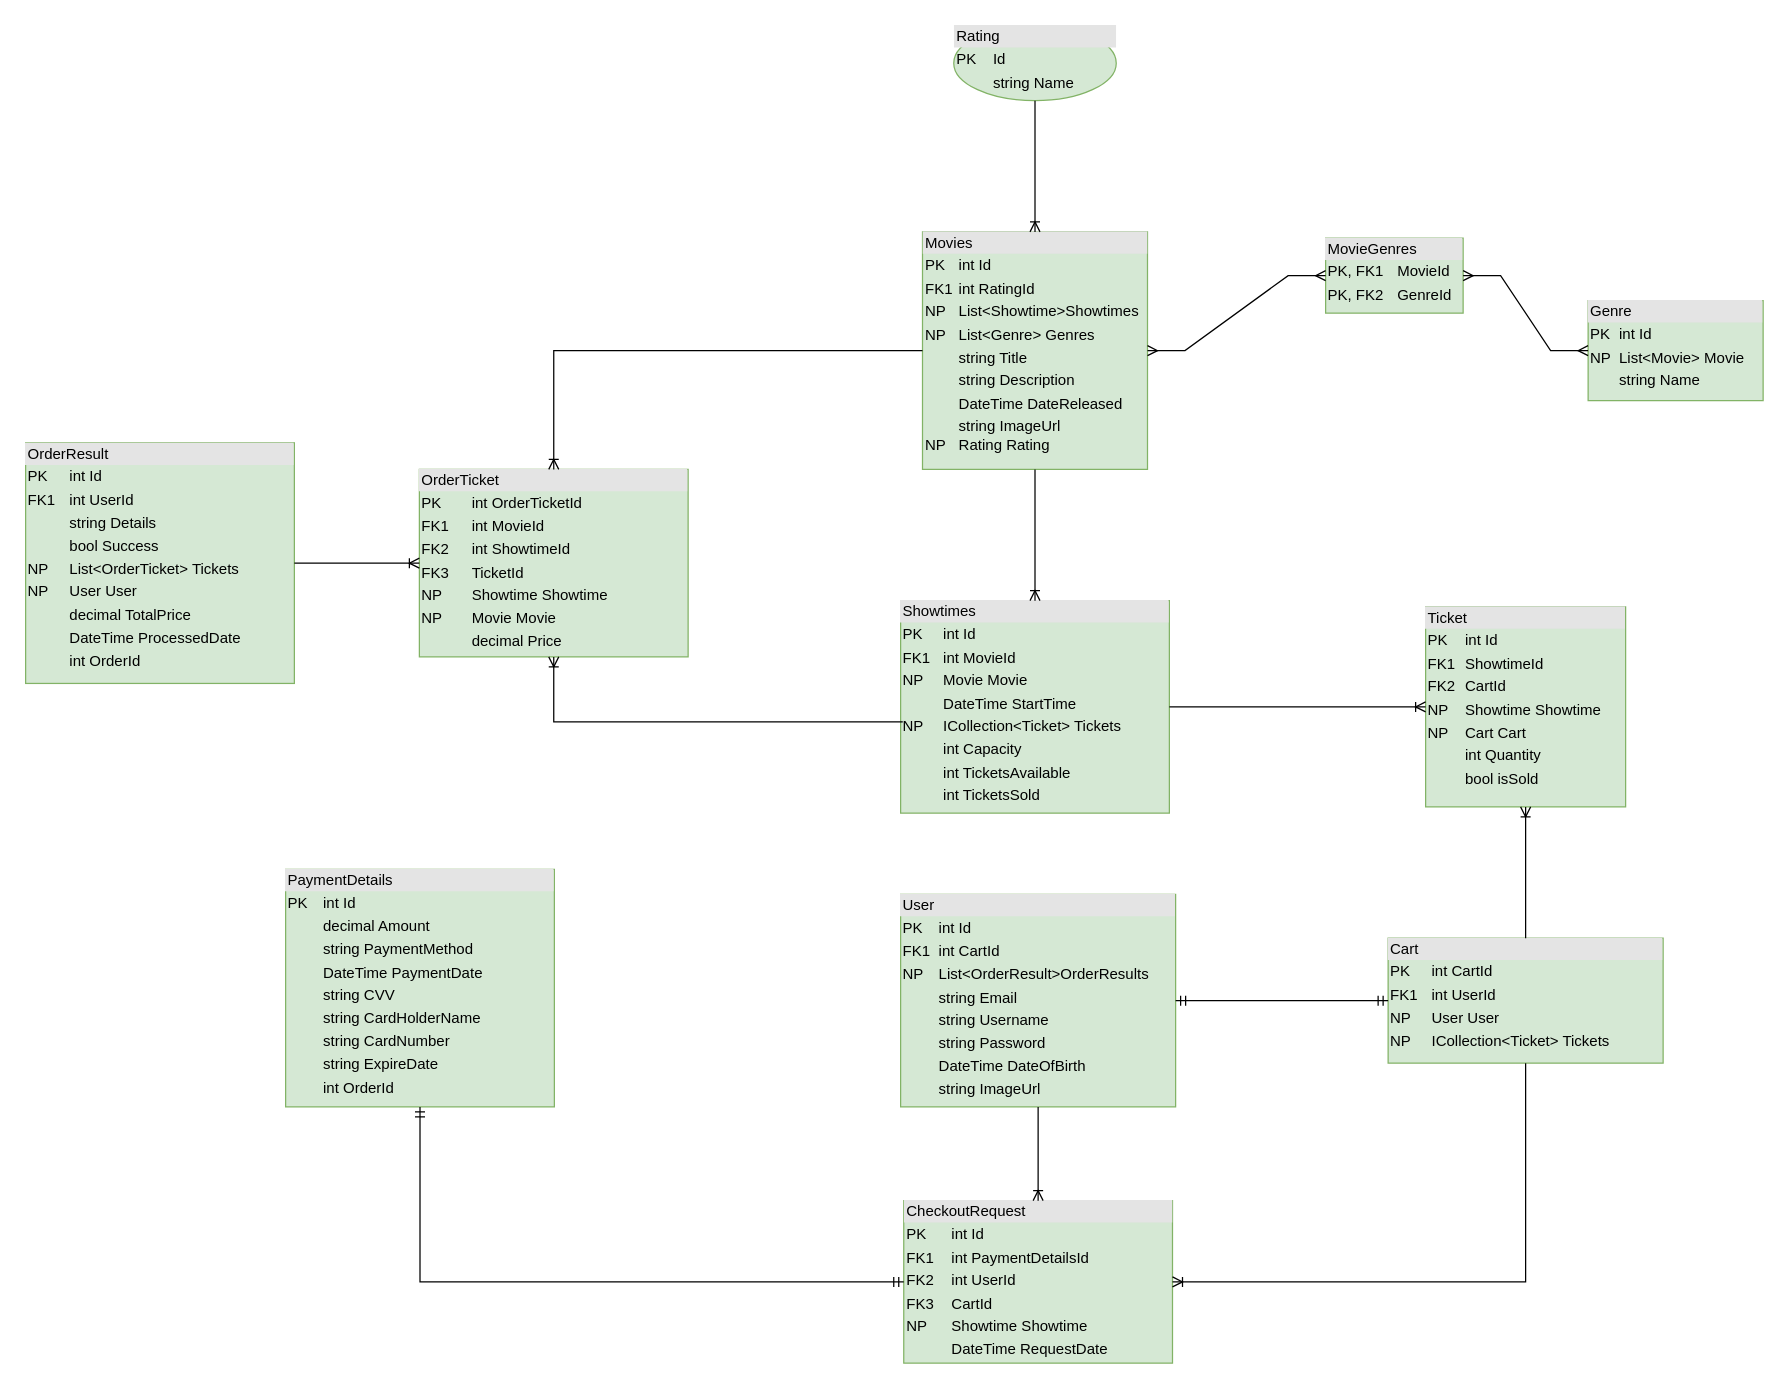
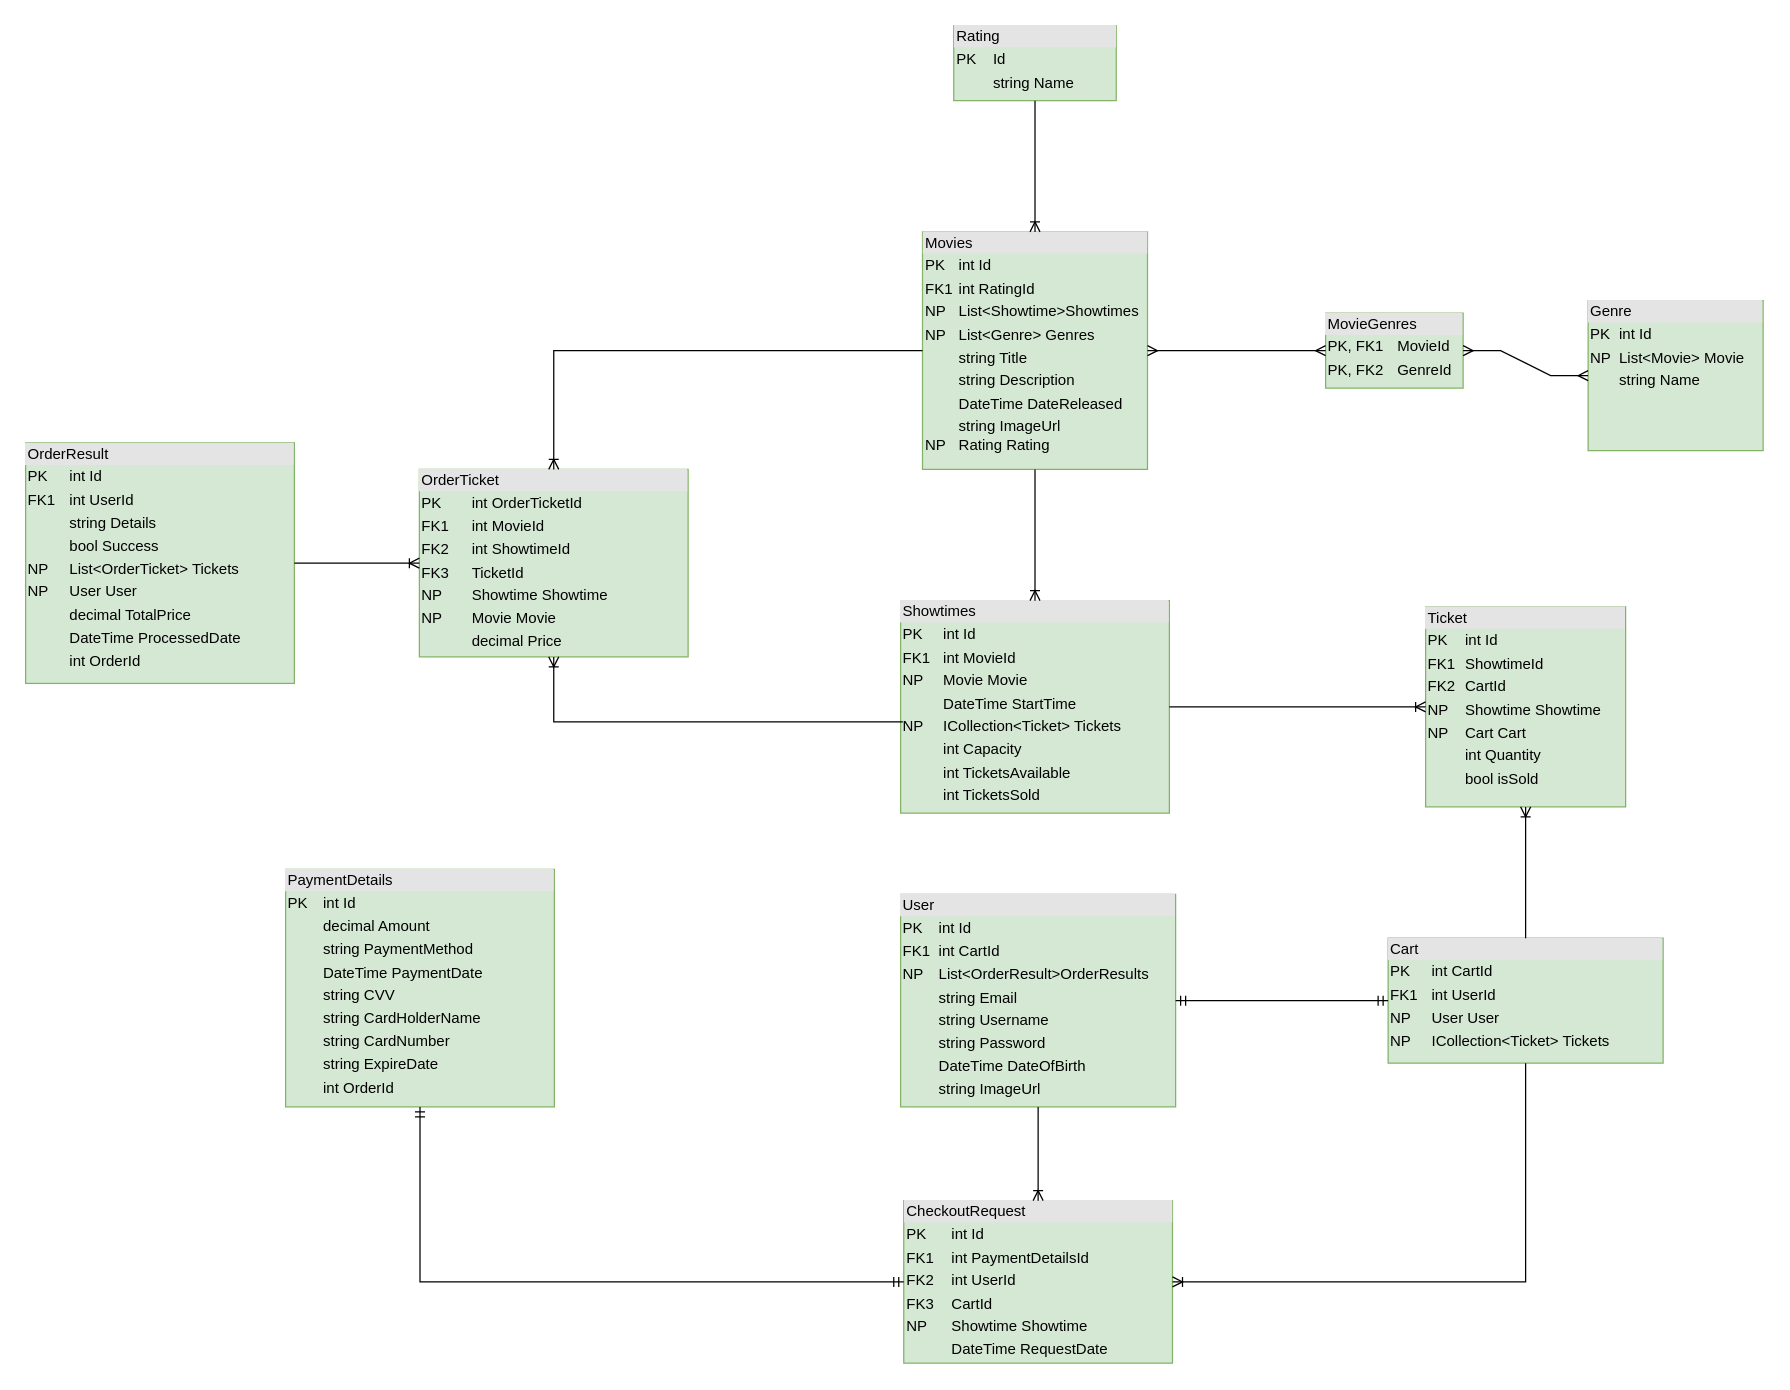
(1035, 63) -> (1035, 63)
(1394, 276) -> (1394, 351)
(1676, 351) -> (1676, 376)
